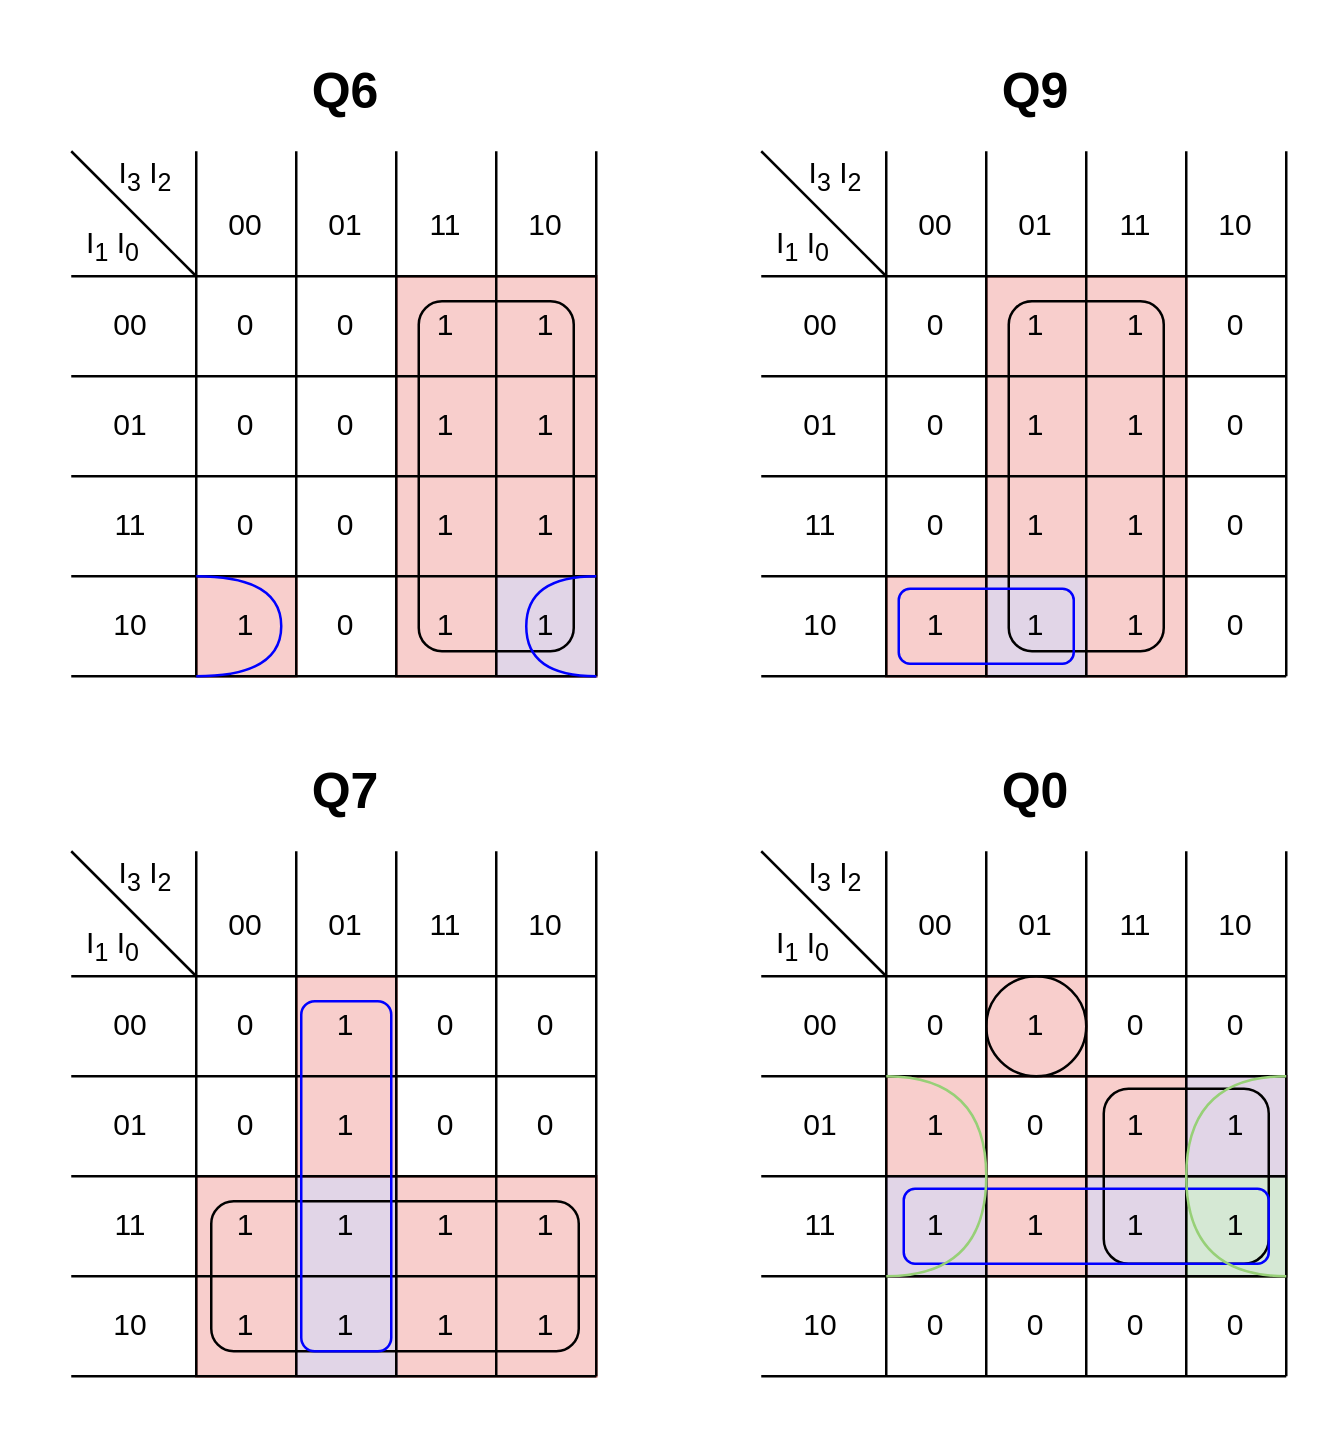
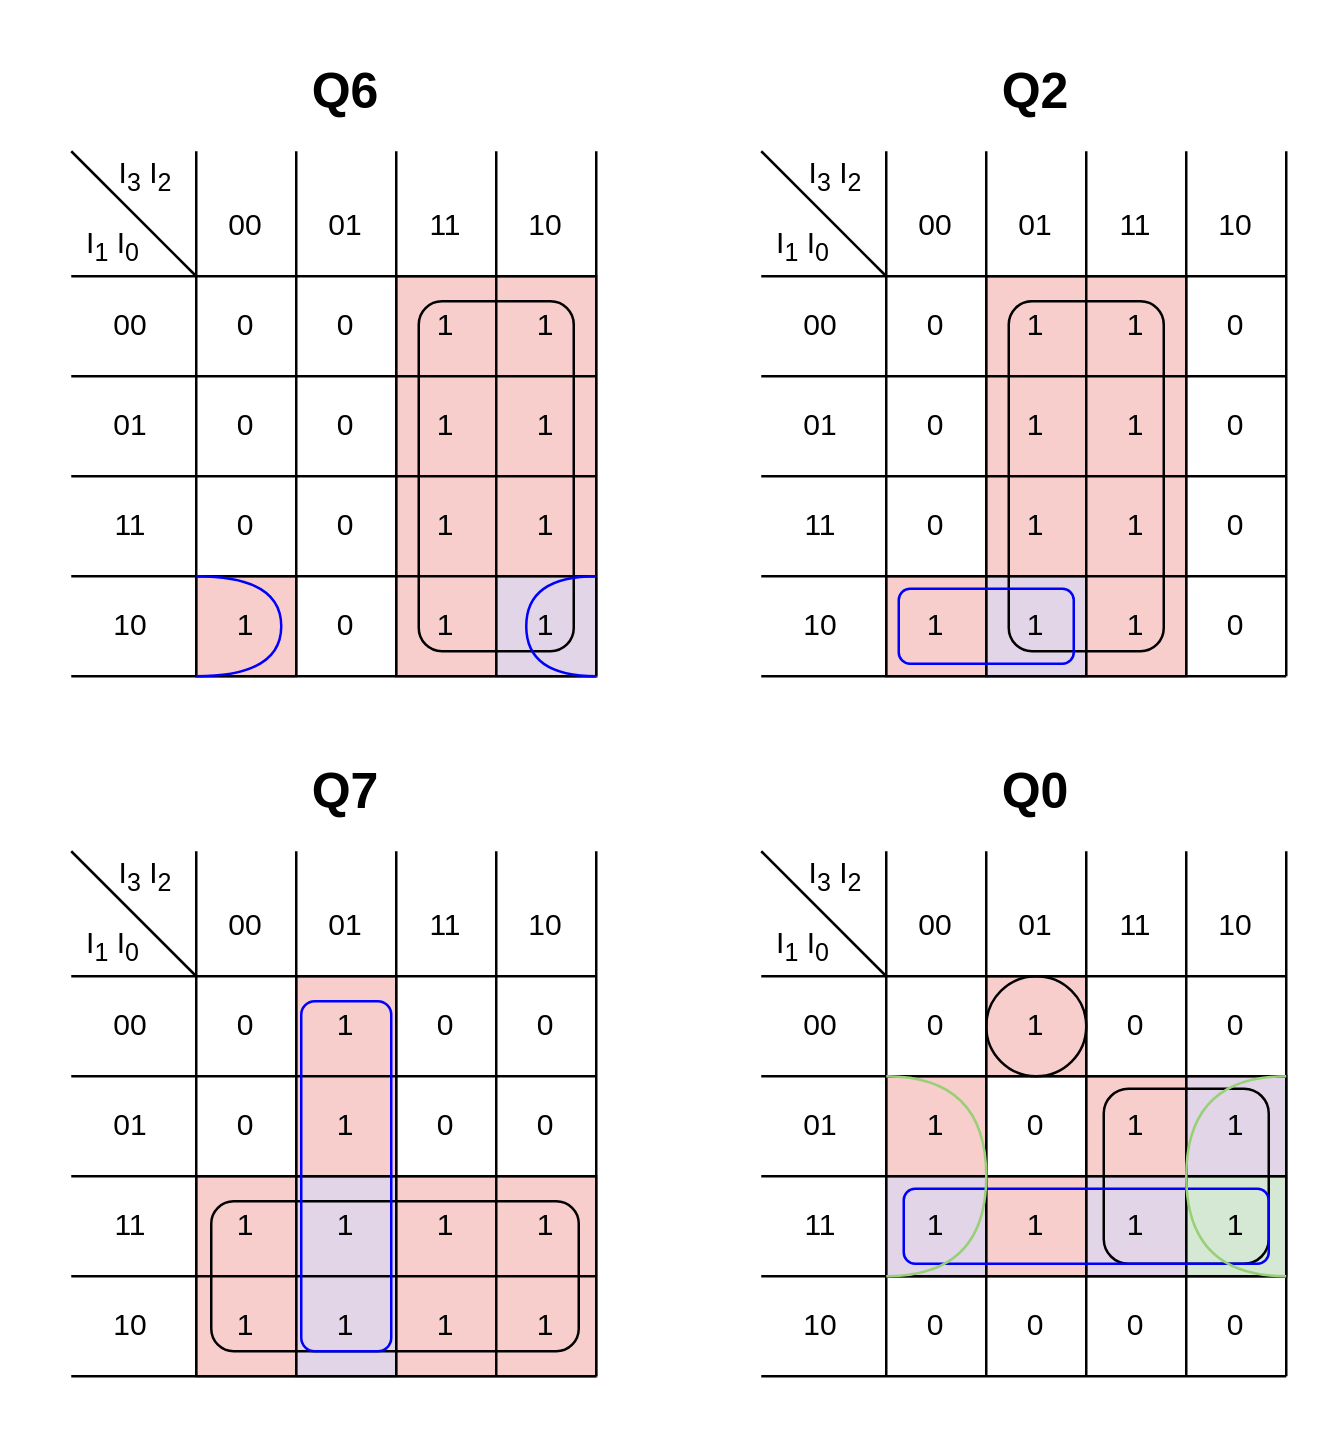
(1036, 89) -> (1036, 89)
